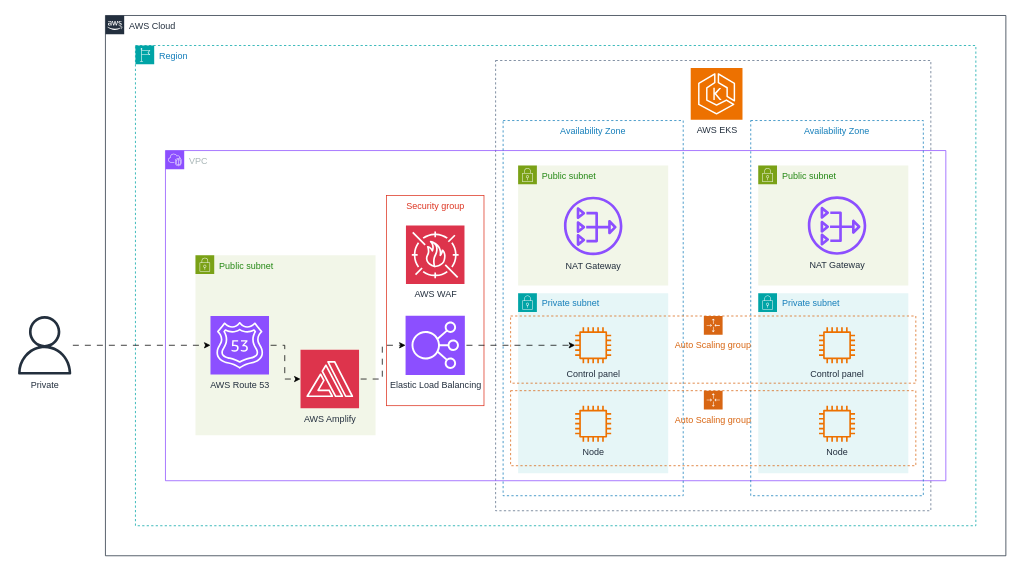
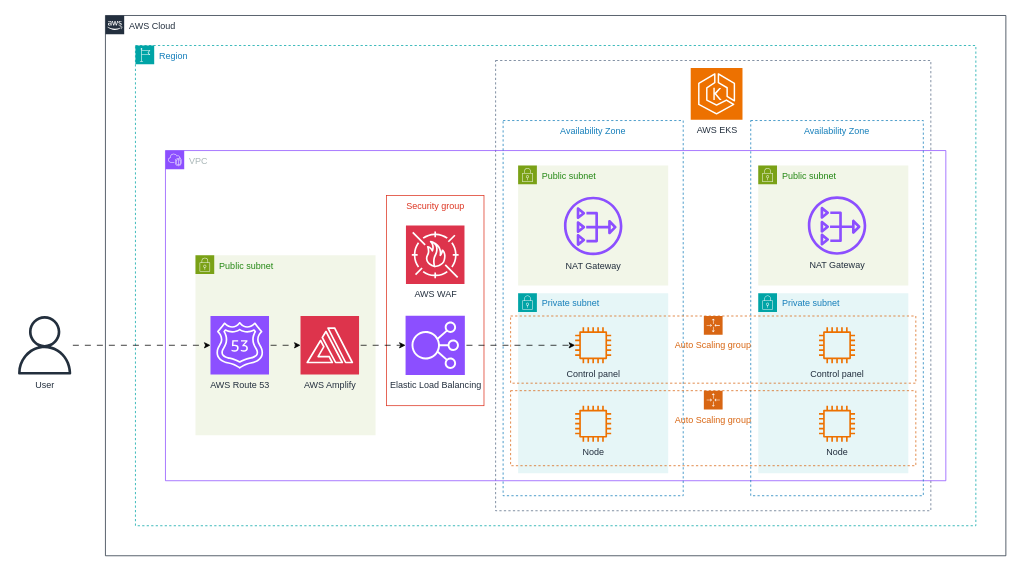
(330, 379) -> (330, 345)
(45, 385) -> (45, 385)
